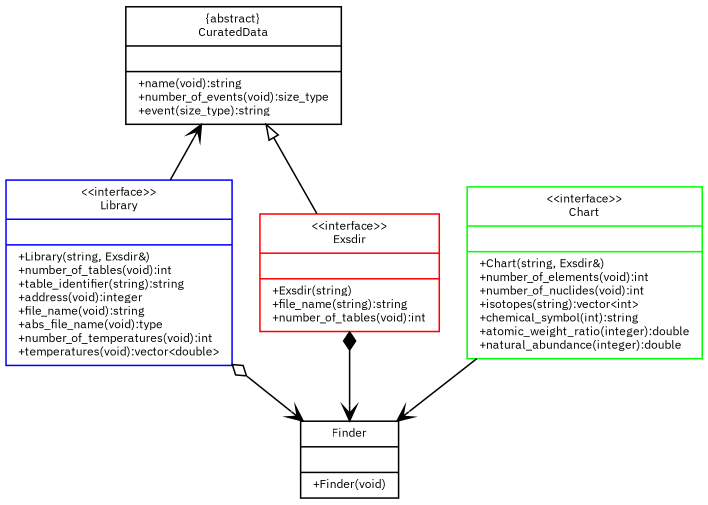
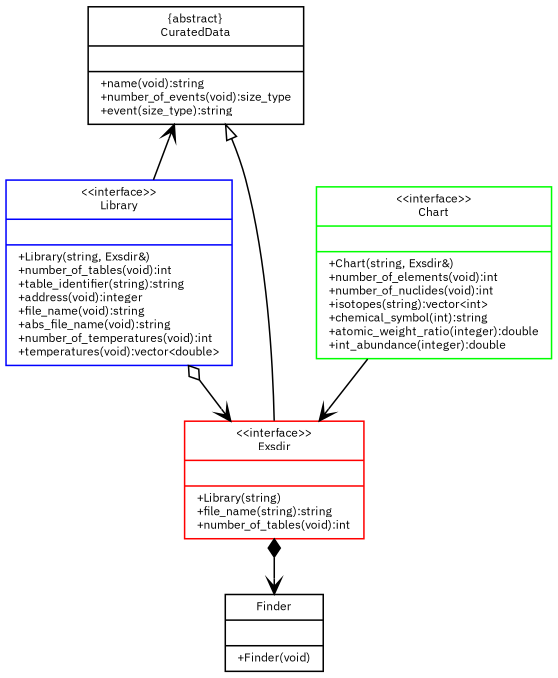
(313, 291) -> (240, 498)
(91, 325) -> (95, 325)
(581, 345) -> (417, 345)
(443, 385) -> (348, 384)
(269, 394) -> (210, 395)
